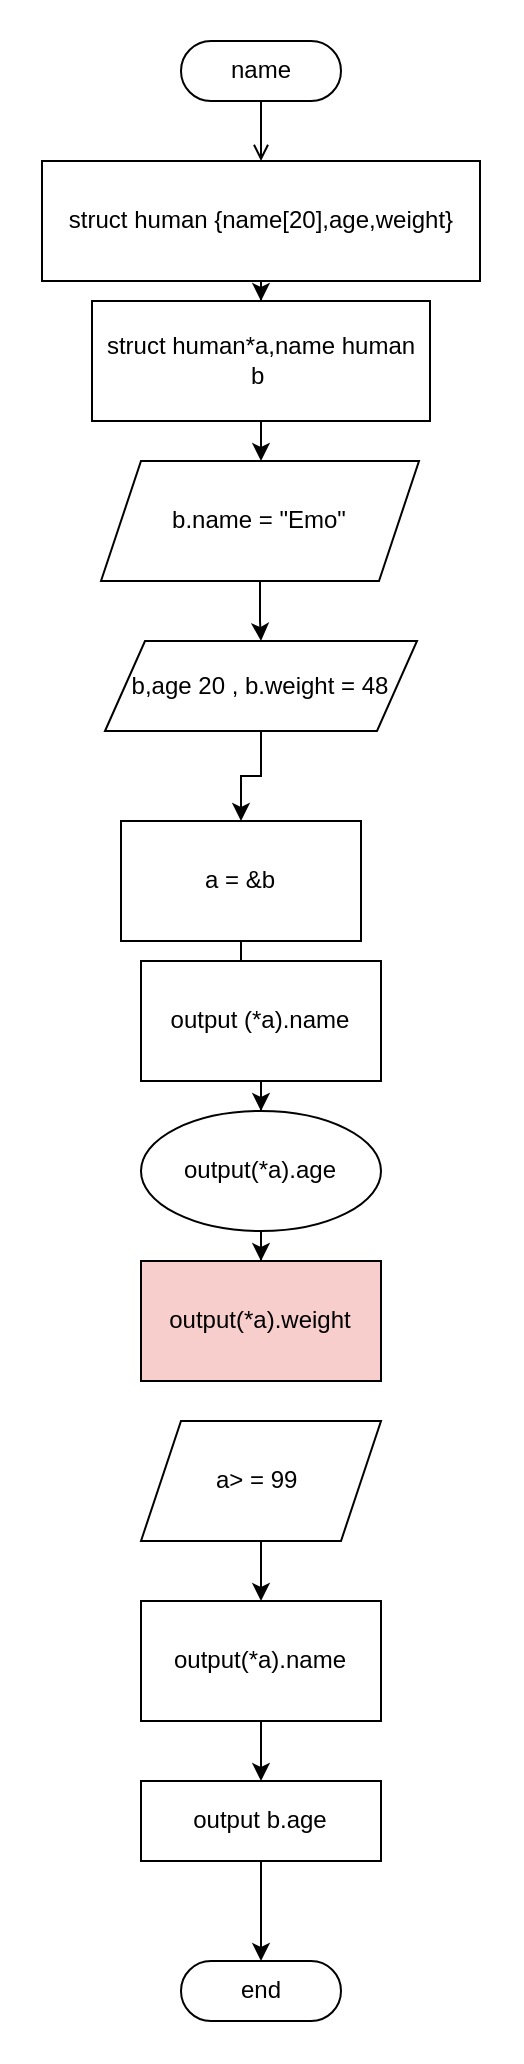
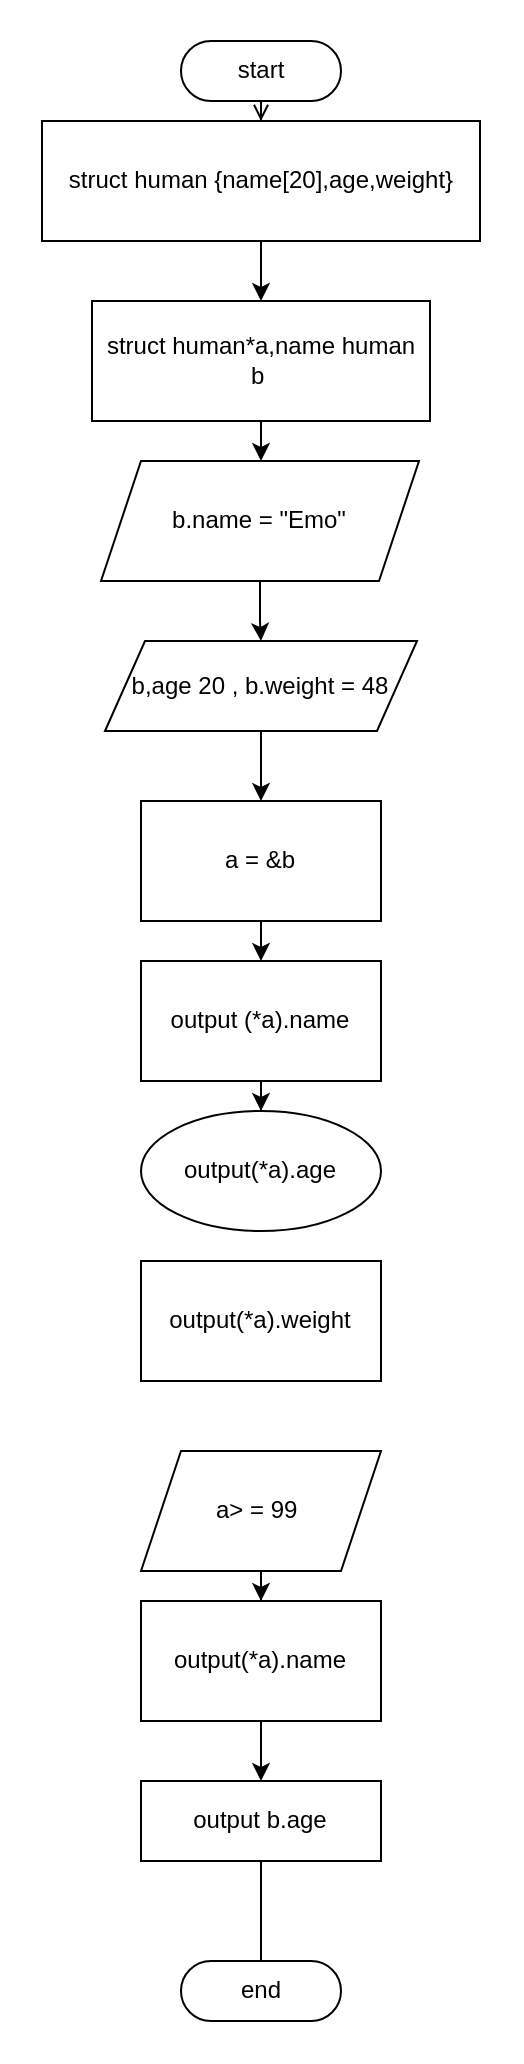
(262, 71) -> (262, 71)
(261, 221) -> (261, 181)
(241, 881) -> (261, 861)
(261, 1246) -> none
(261, 1321) -> (261, 1321)
(261, 1481) -> (261, 1511)
(261, 1946) -> (261, 1951)
